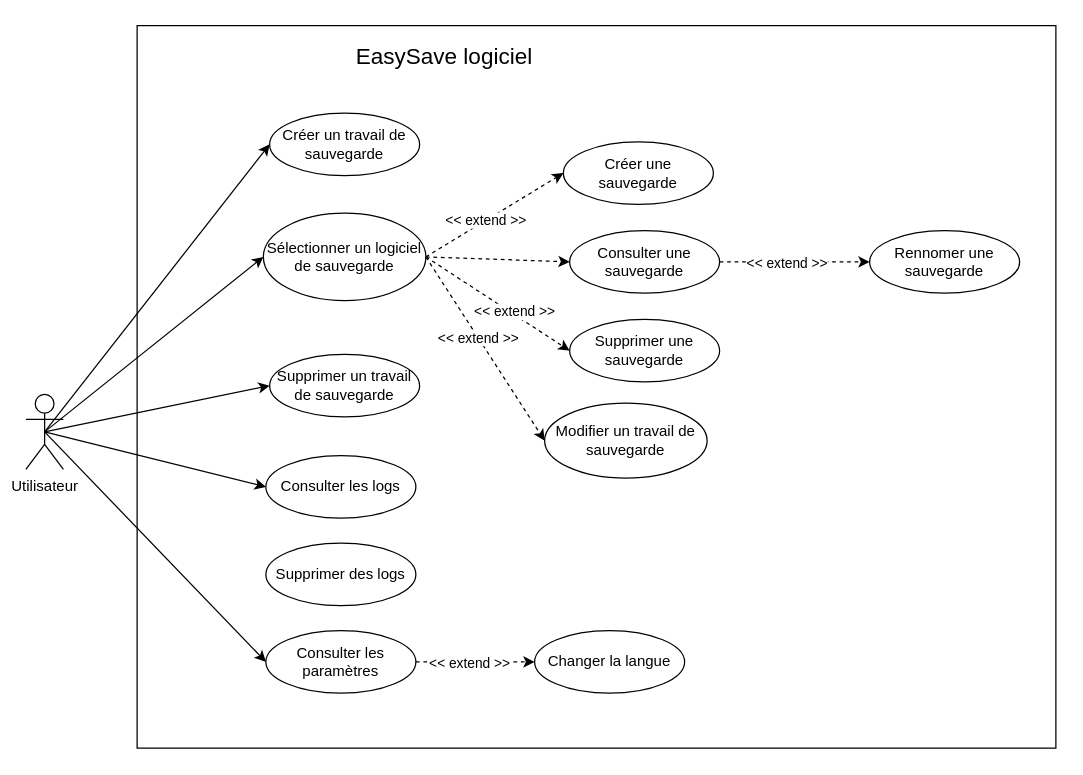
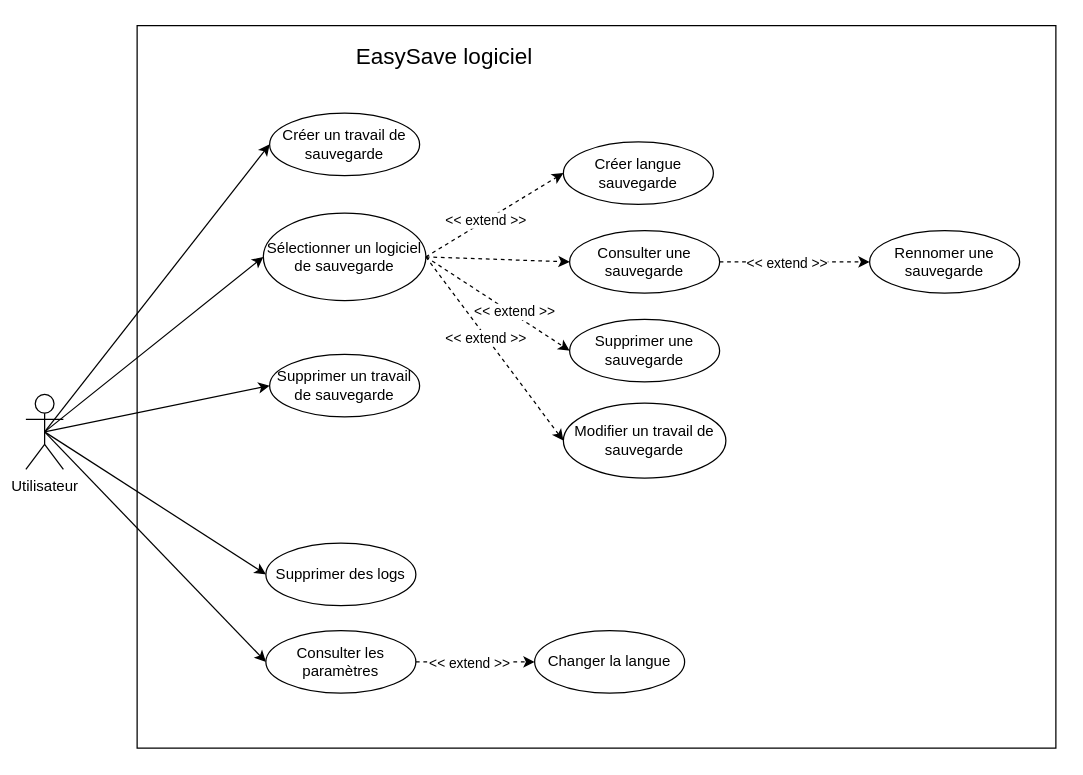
(638, 173) -> (638, 173)
(626, 441) -> (644, 441)
(156, 460) -> none
(341, 487) -> none
none -> (155, 503)
